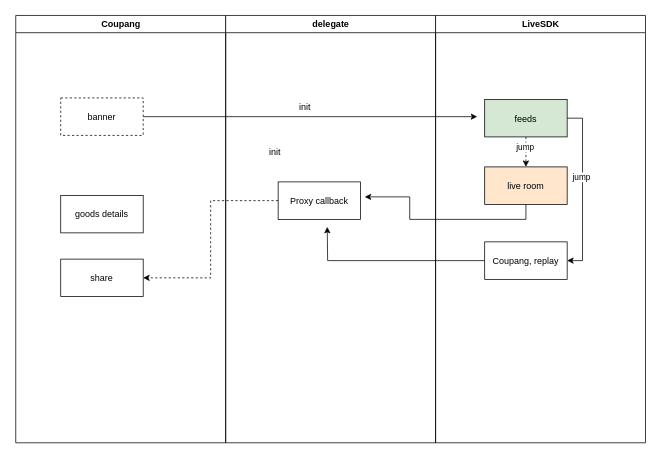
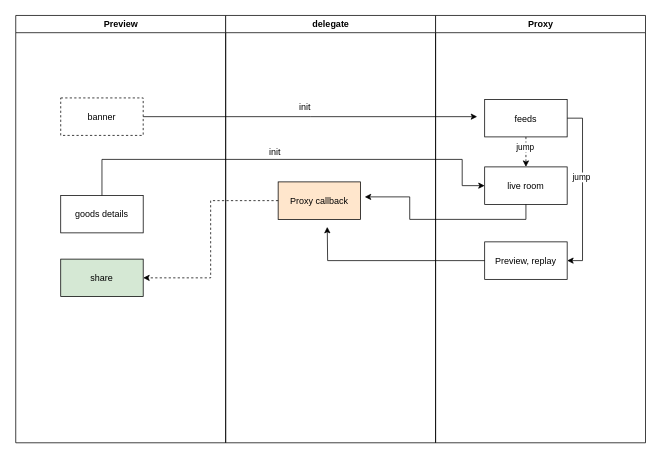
(121, 24) -> (121, 24)
(541, 24) -> (541, 24)
(526, 118) -> (526, 118)
none -> (302, 159)
(526, 186) -> (526, 186)
(320, 201) -> (320, 201)
(526, 261) -> (526, 261)
(102, 278) -> (102, 278)
